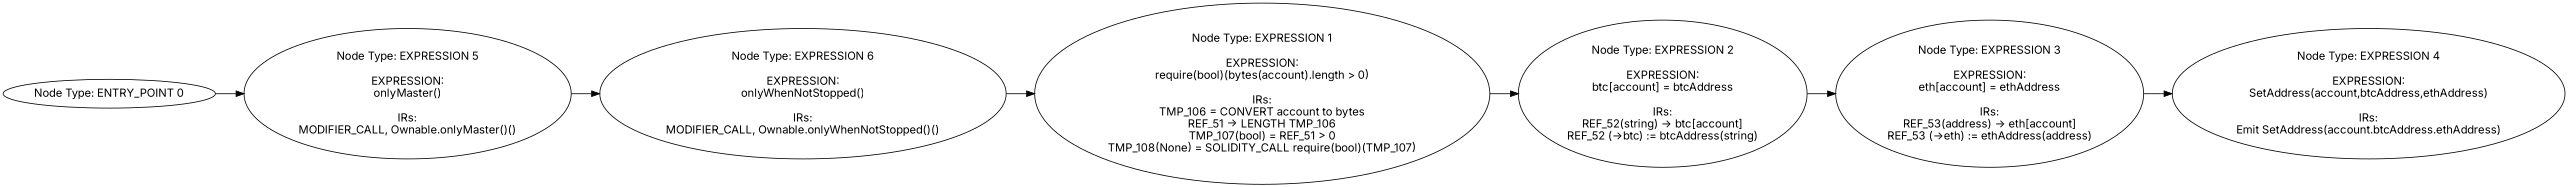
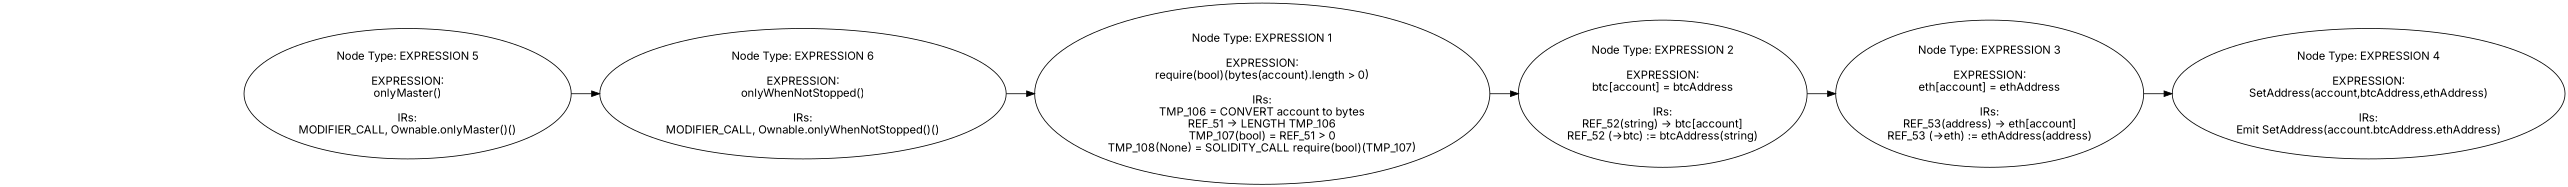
(109, 94) -> none
